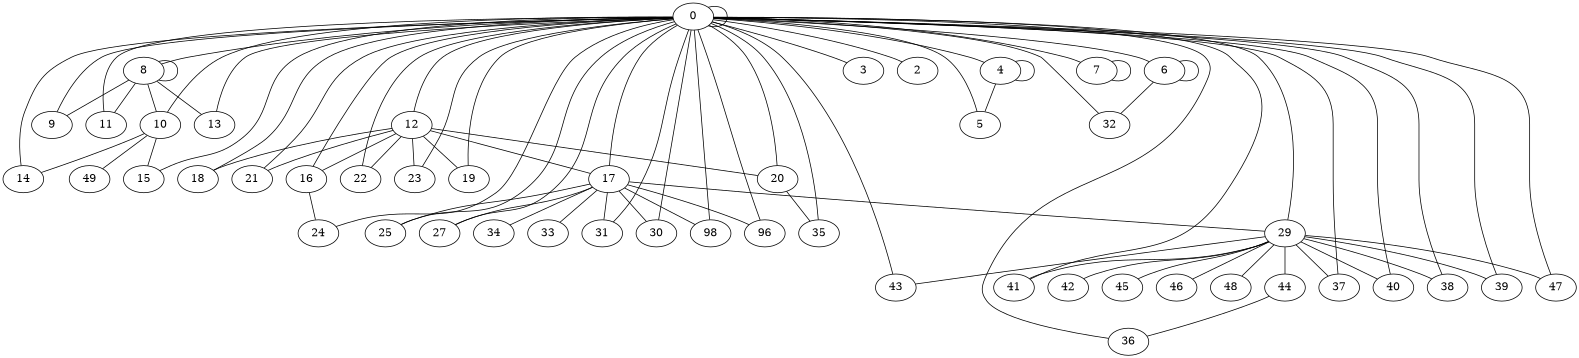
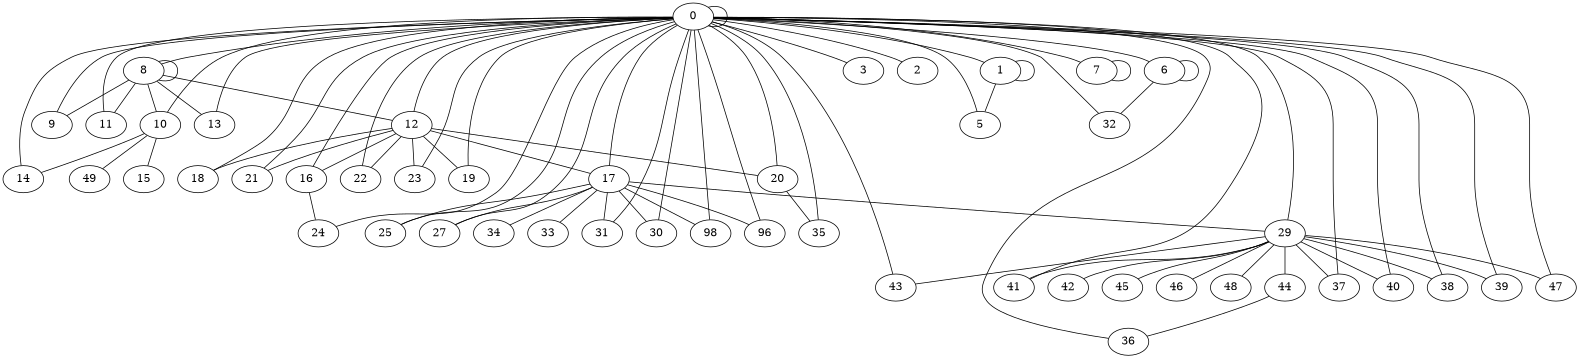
(333, 44) -> none
(1000, 71) -> (1000, 71)
none -> (278, 98)
